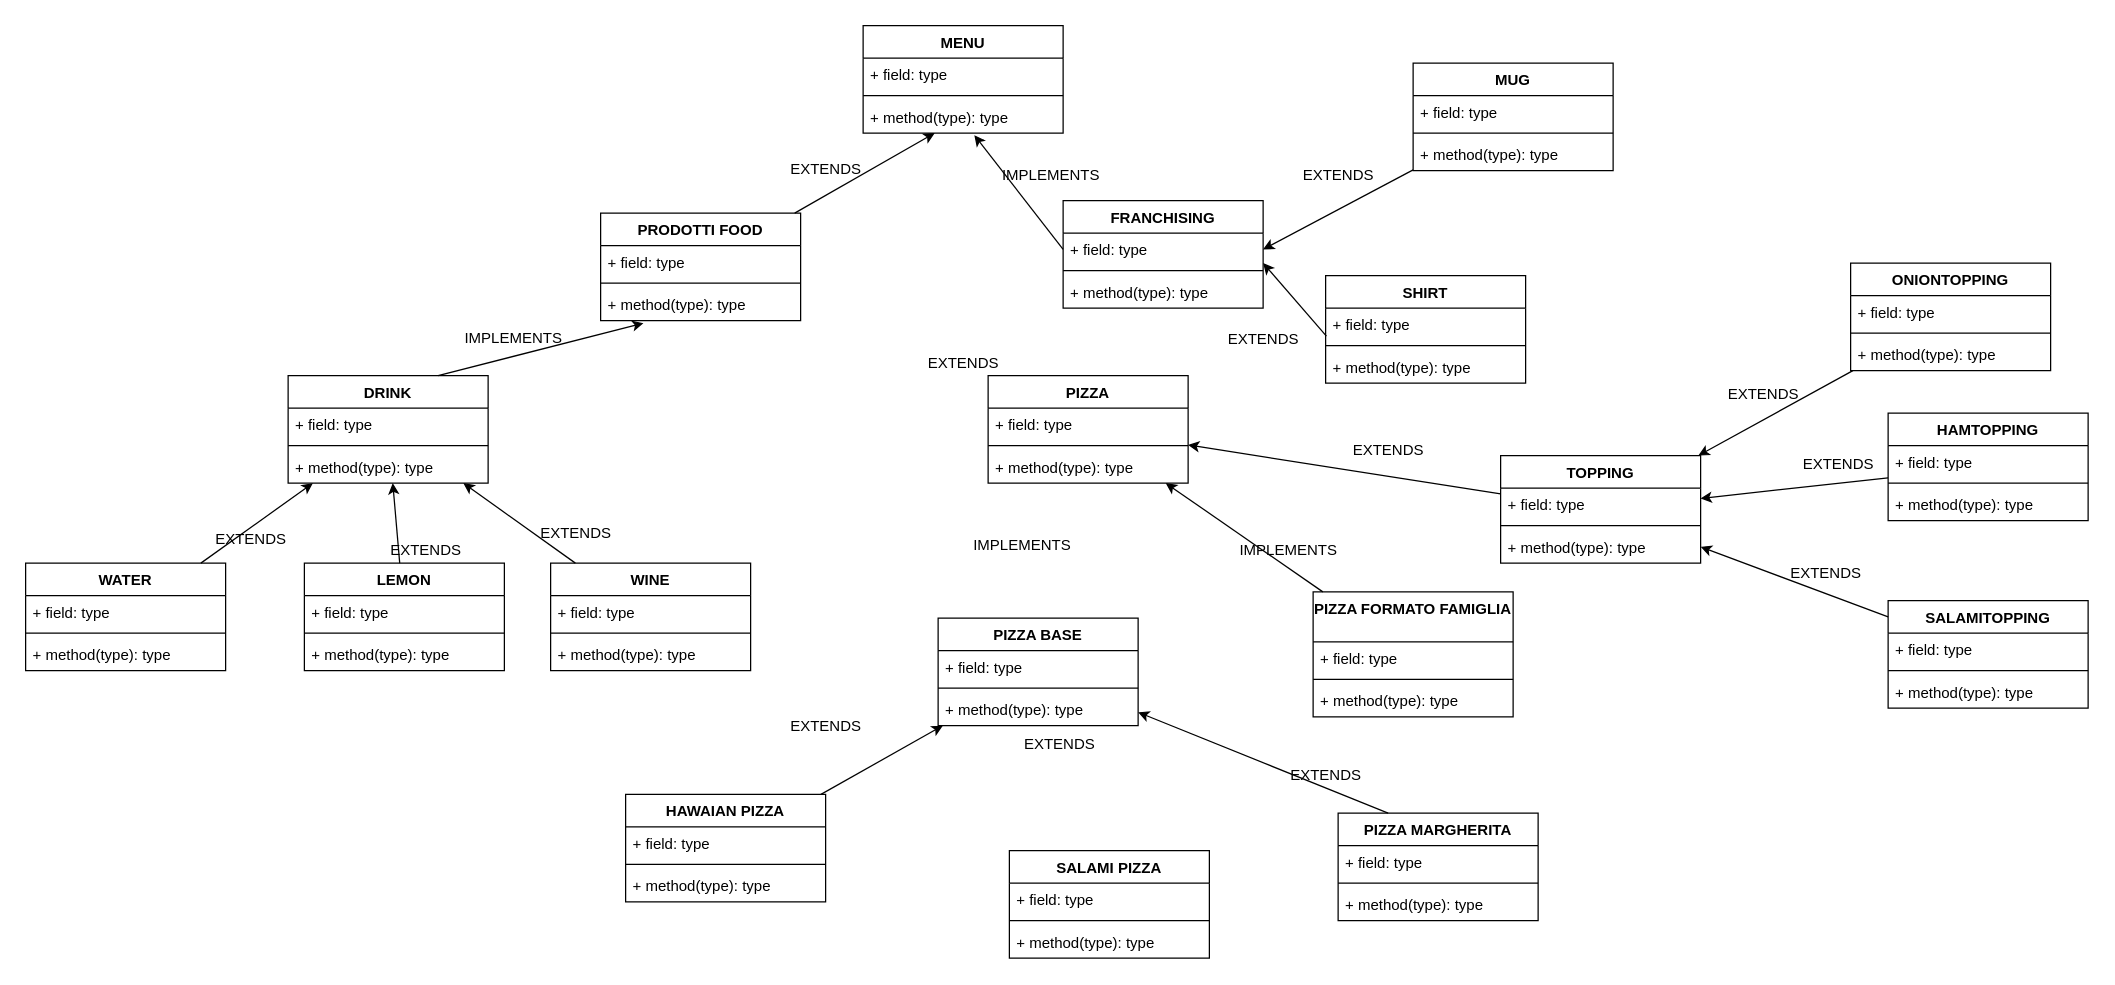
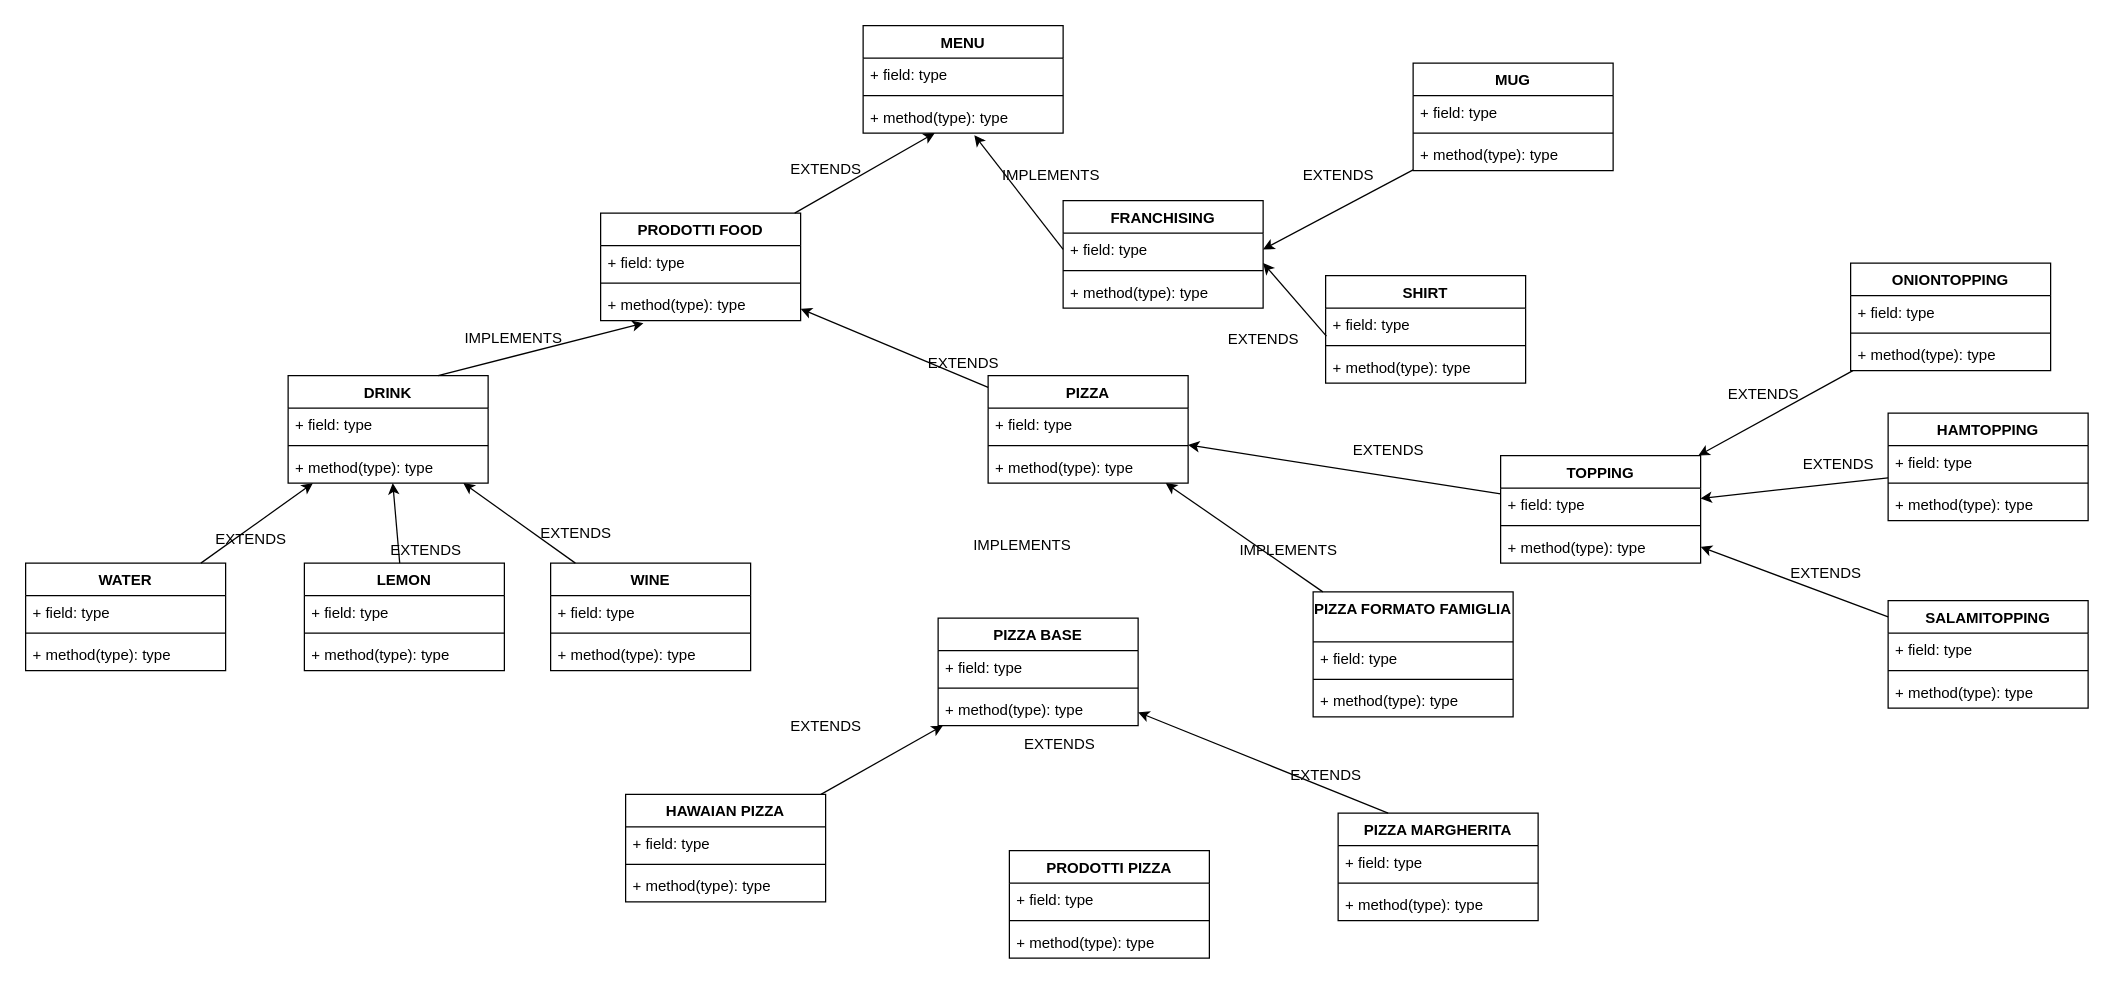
none -> (899, 350)
(1109, 868) -> (1109, 868)
